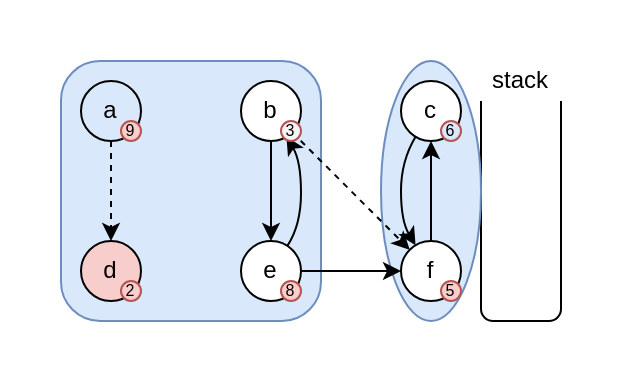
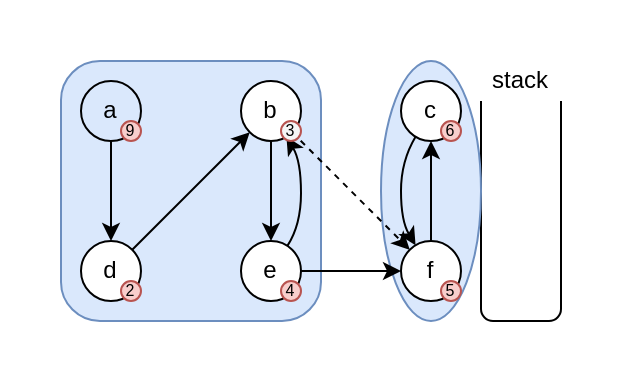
(451, 131) -> (451, 131)
(111, 185) -> (111, 185)
none -> (186, 196)
(111, 271) -> (111, 271)
(291, 291) -> (291, 291)
